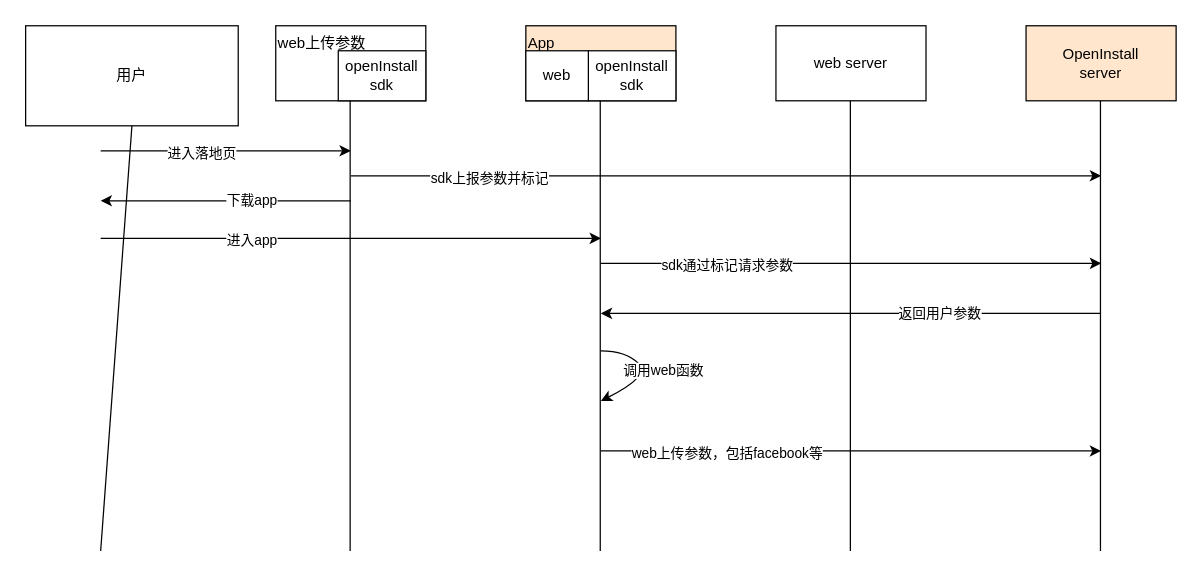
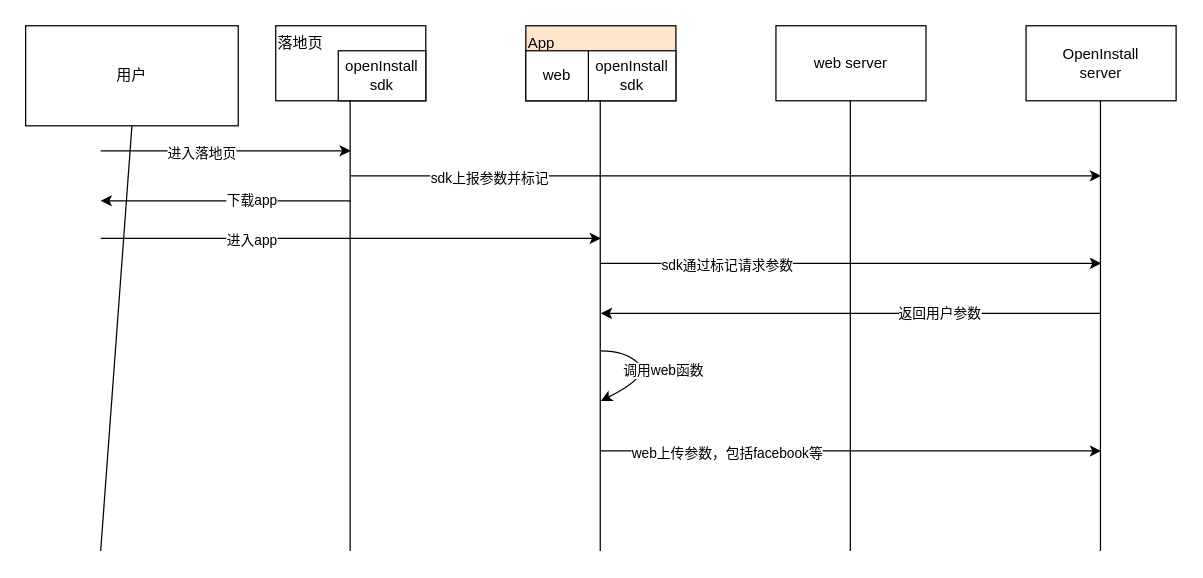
(321, 43) -> (301, 43)
(1101, 63) -> (1101, 63)
